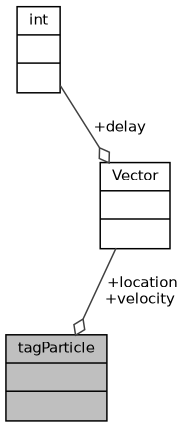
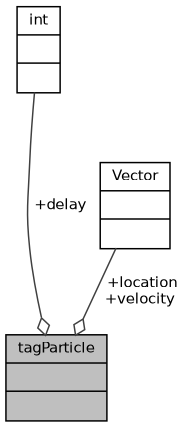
(80, 117) -> (28, 205)
